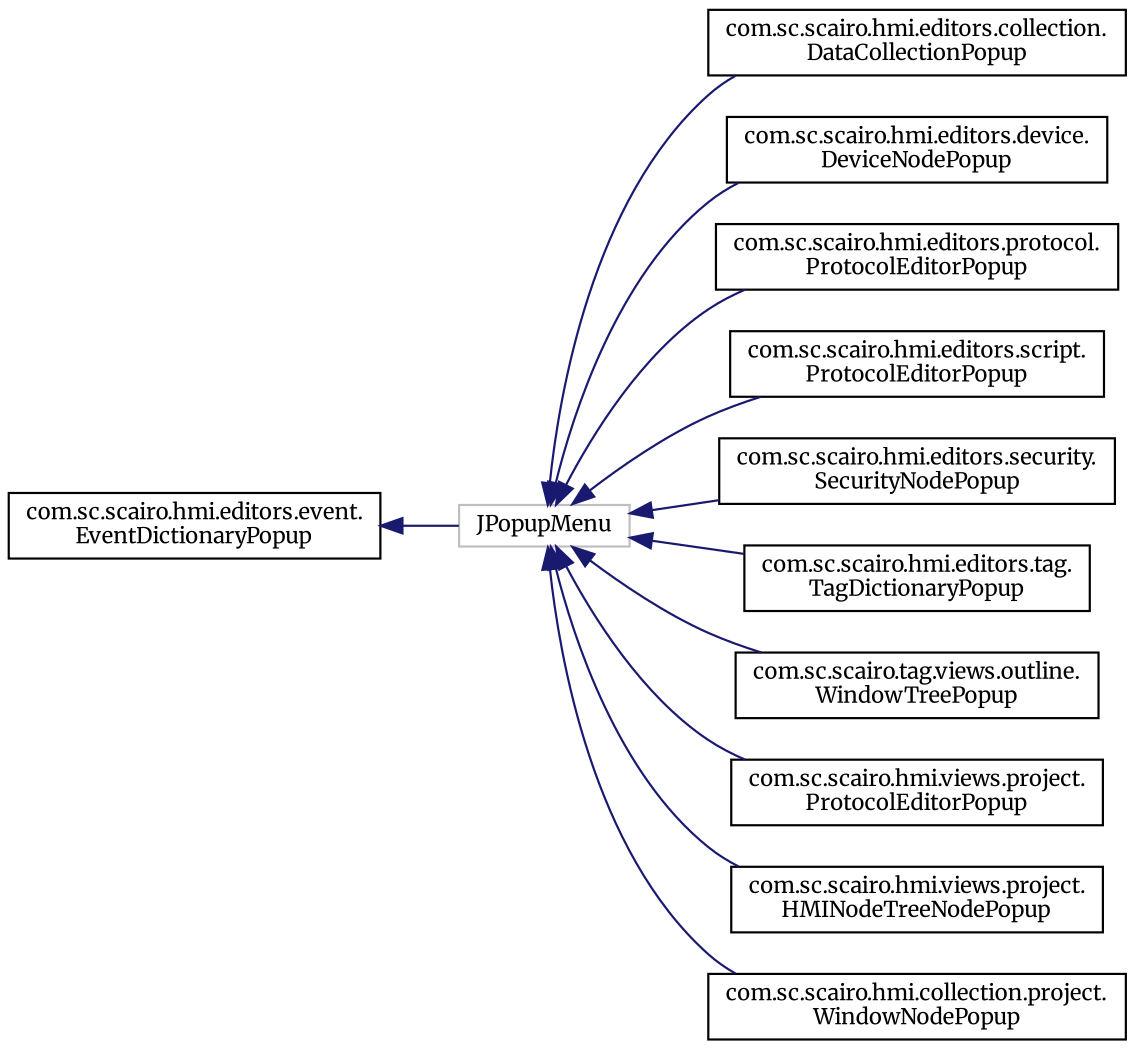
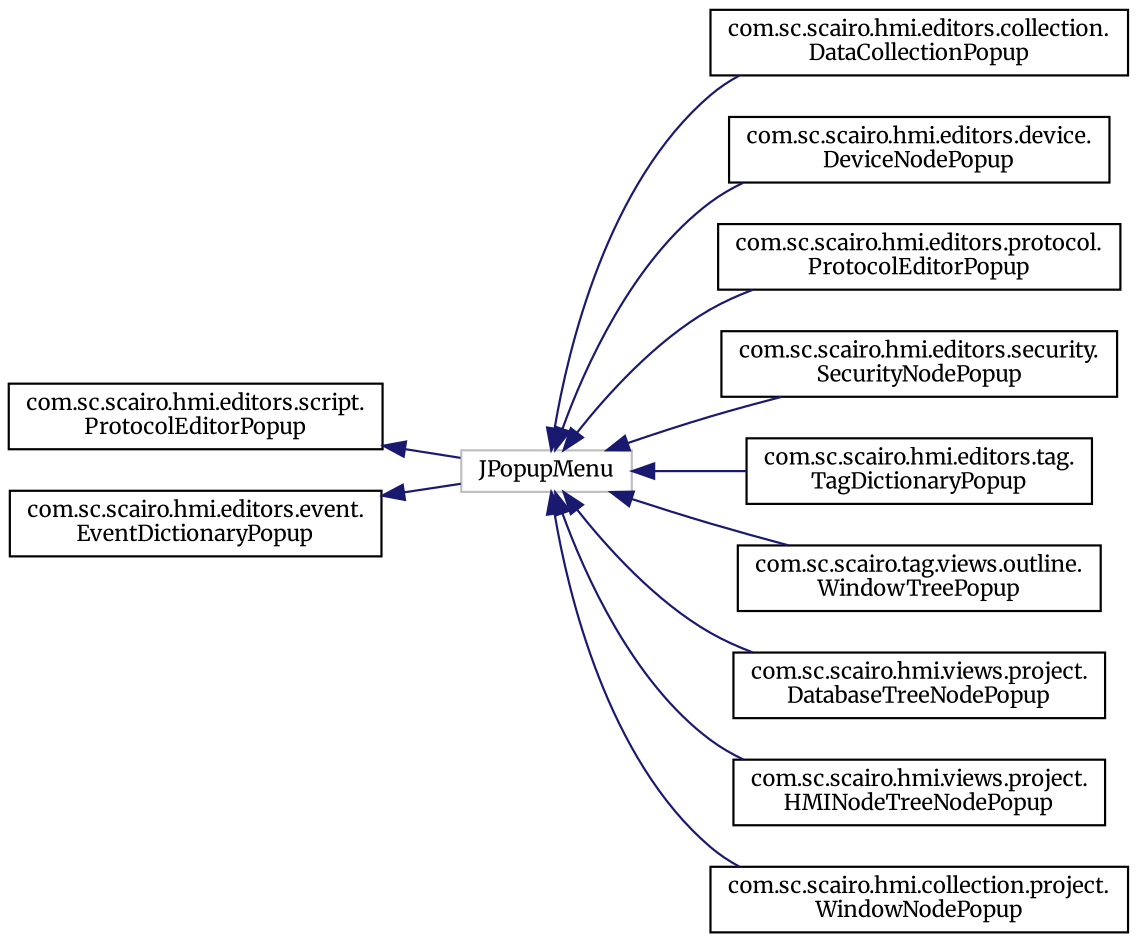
(671, 436) -> (433, 454)
(917, 792) -> (919, 685)
